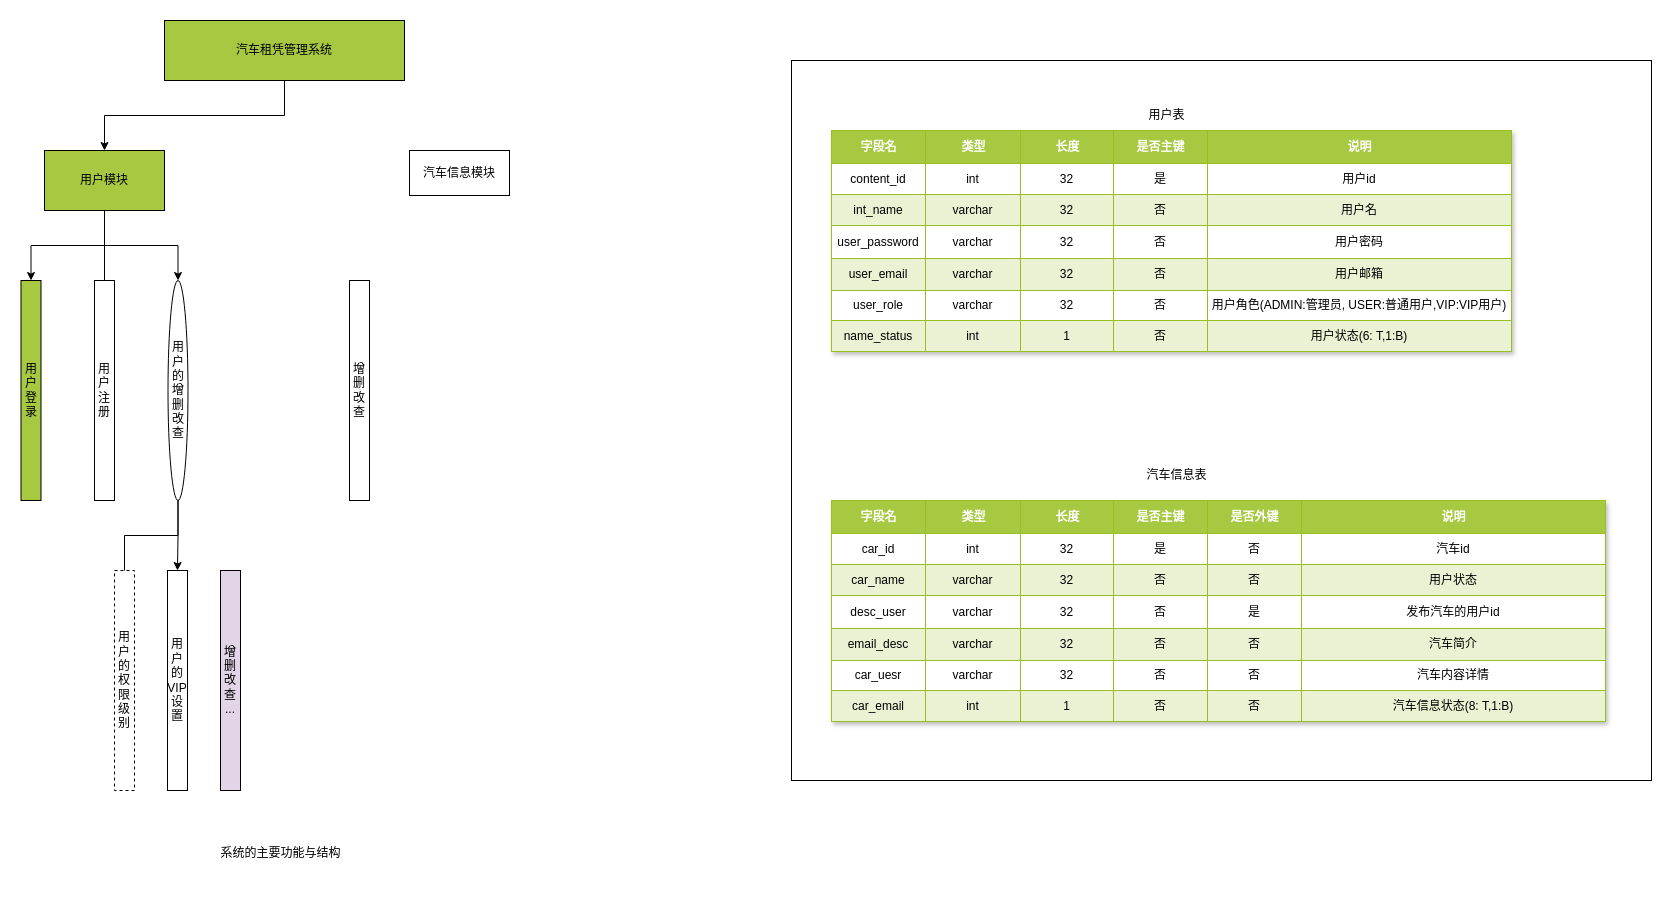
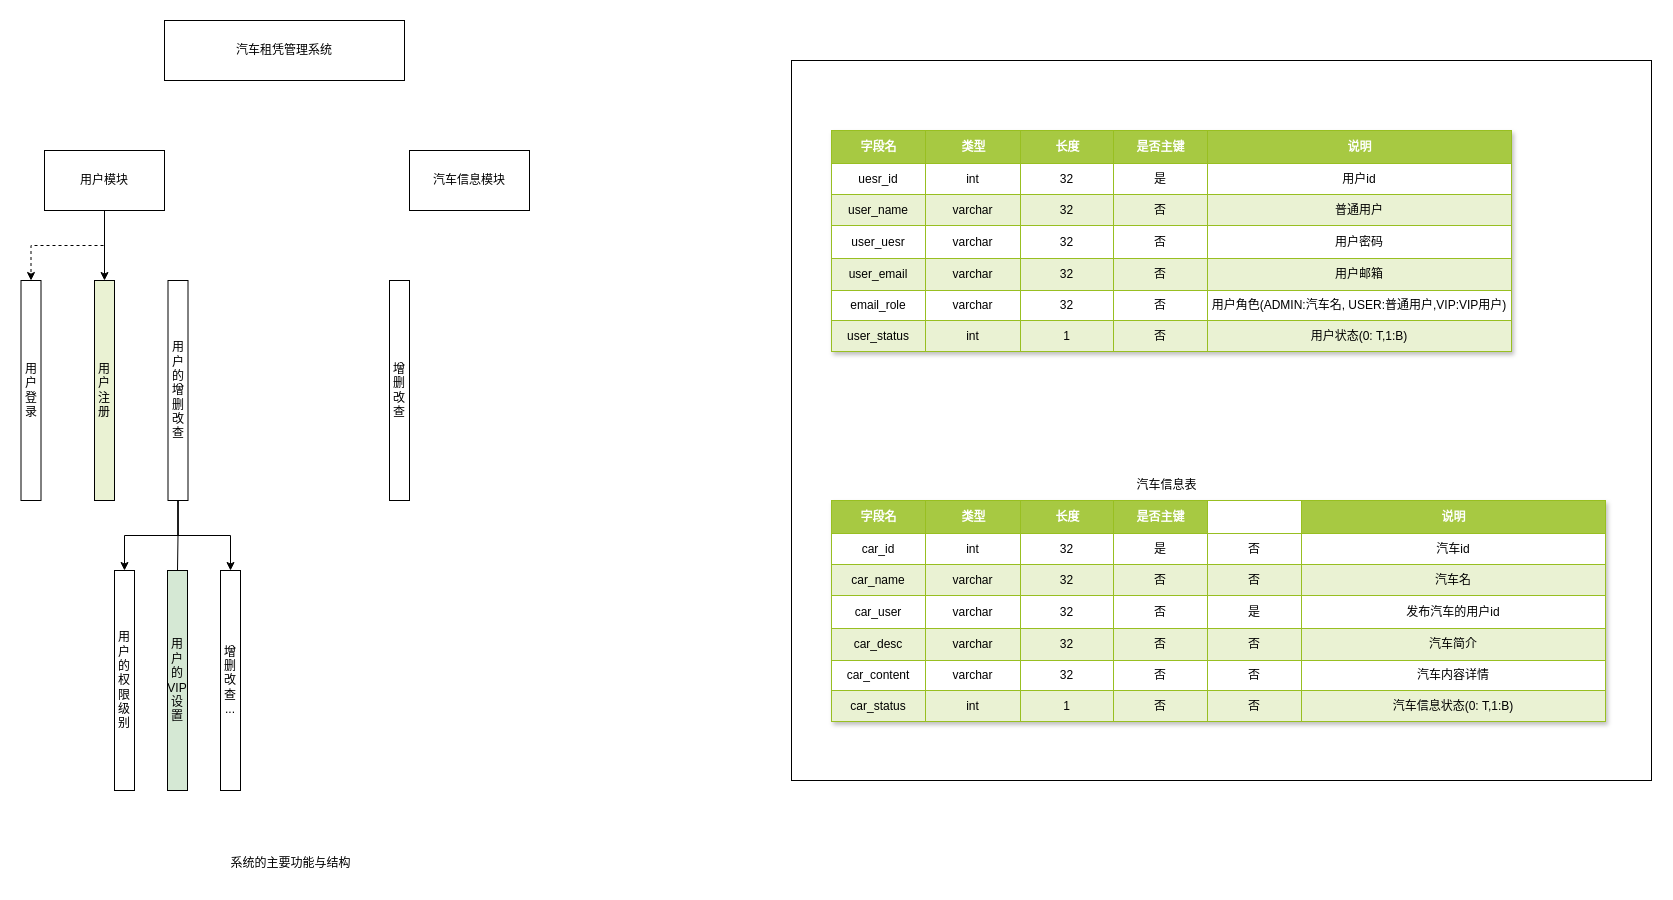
(285, 51) -> (285, 51)
(199, 116) -> none
(1167, 116) -> none
(460, 173) -> (470, 181)
(879, 180) -> (879, 180)
(105, 181) -> (105, 181)
(879, 211) -> (879, 211)
(1360, 211) -> (1360, 211)
(879, 243) -> (879, 243)
(53, 246) -> (53, 246)
(156, 246) -> none
(105, 275) -> (105, 272)
(879, 306) -> (879, 306)
(1360, 306) -> (1360, 306)
(879, 337) -> (879, 337)
(1360, 337) -> (1360, 337)
(31, 391) -> (31, 391)
(105, 391) -> (105, 391)
(178, 391) -> (178, 391)
(360, 391) -> (400, 391)
(1177, 476) -> (1167, 486)
(1255, 517) -> (1255, 517)
none -> (219, 536)
(178, 562) -> (178, 564)
(125, 566) -> (125, 562)
(1454, 581) -> (1454, 581)
(879, 613) -> (879, 613)
(879, 645) -> (879, 645)
(879, 676) -> (879, 676)
(125, 681) -> (125, 681)
(178, 681) -> (178, 681)
(231, 681) -> (231, 681)
(879, 707) -> (879, 707)
(1454, 707) -> (1454, 707)
(281, 854) -> (291, 864)
